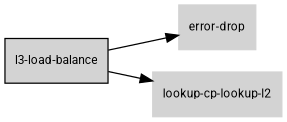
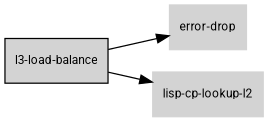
(217, 94) -> (208, 94)
